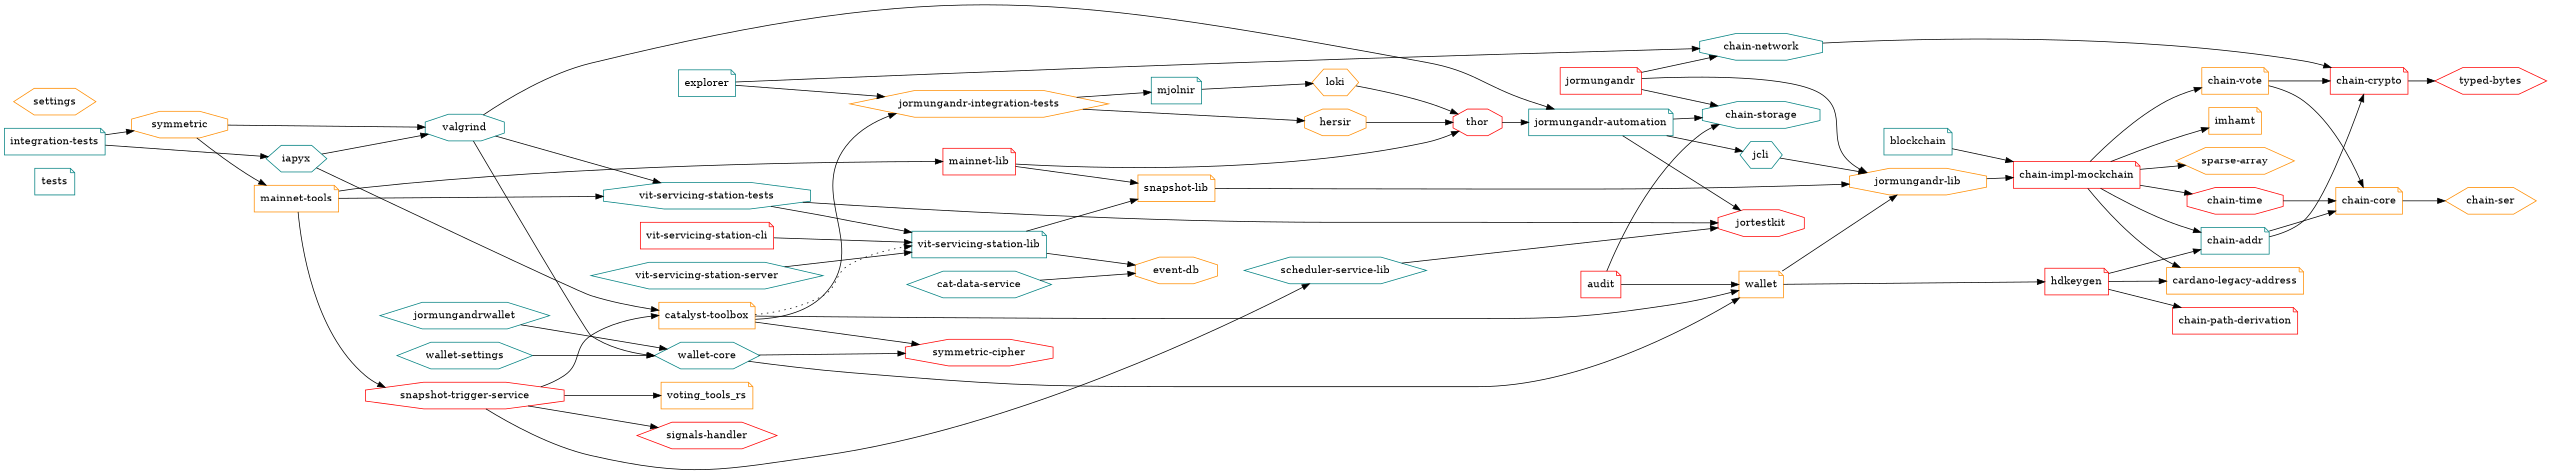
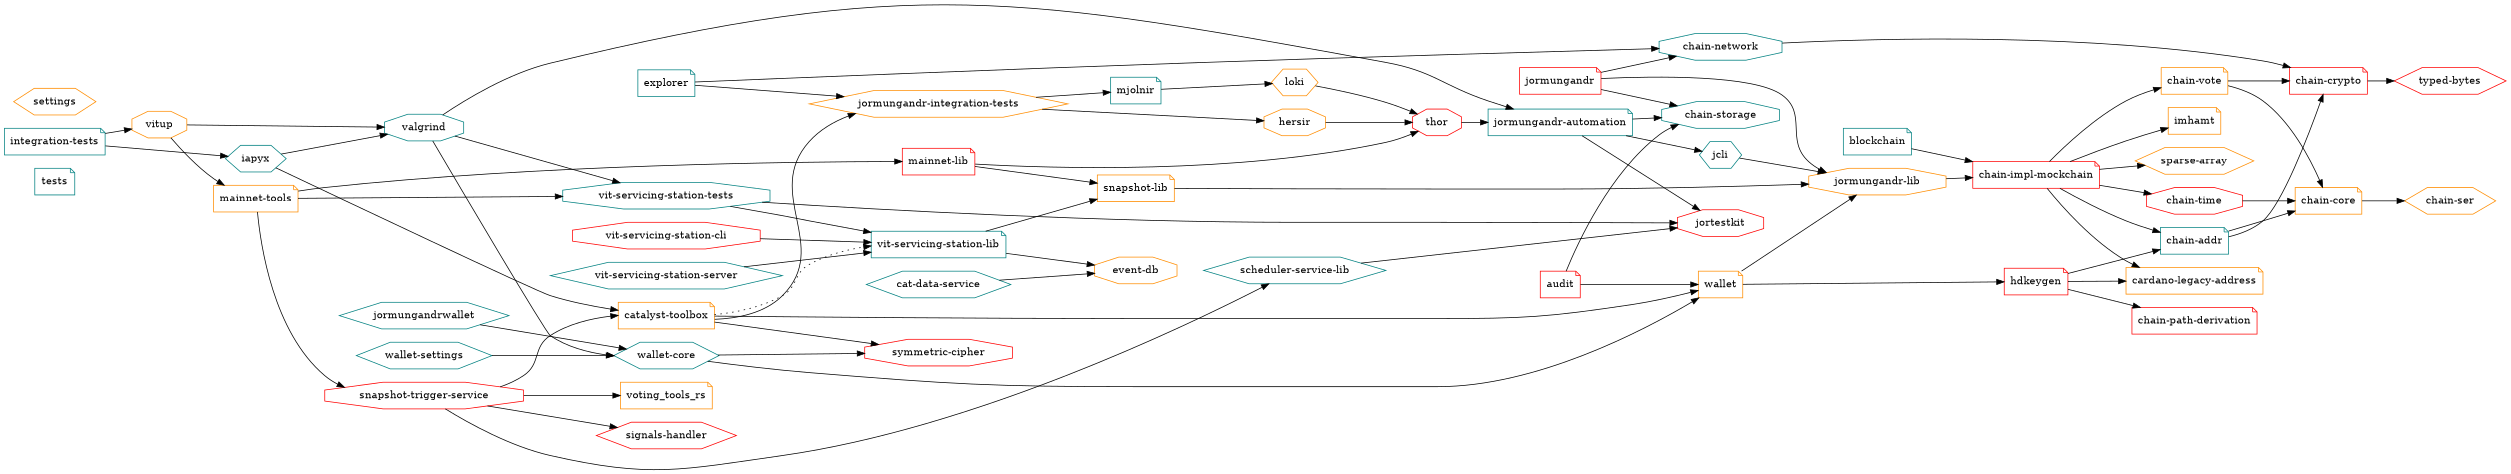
(180, 125) -> (159, 125)
(707, 236) -> (666, 236)
